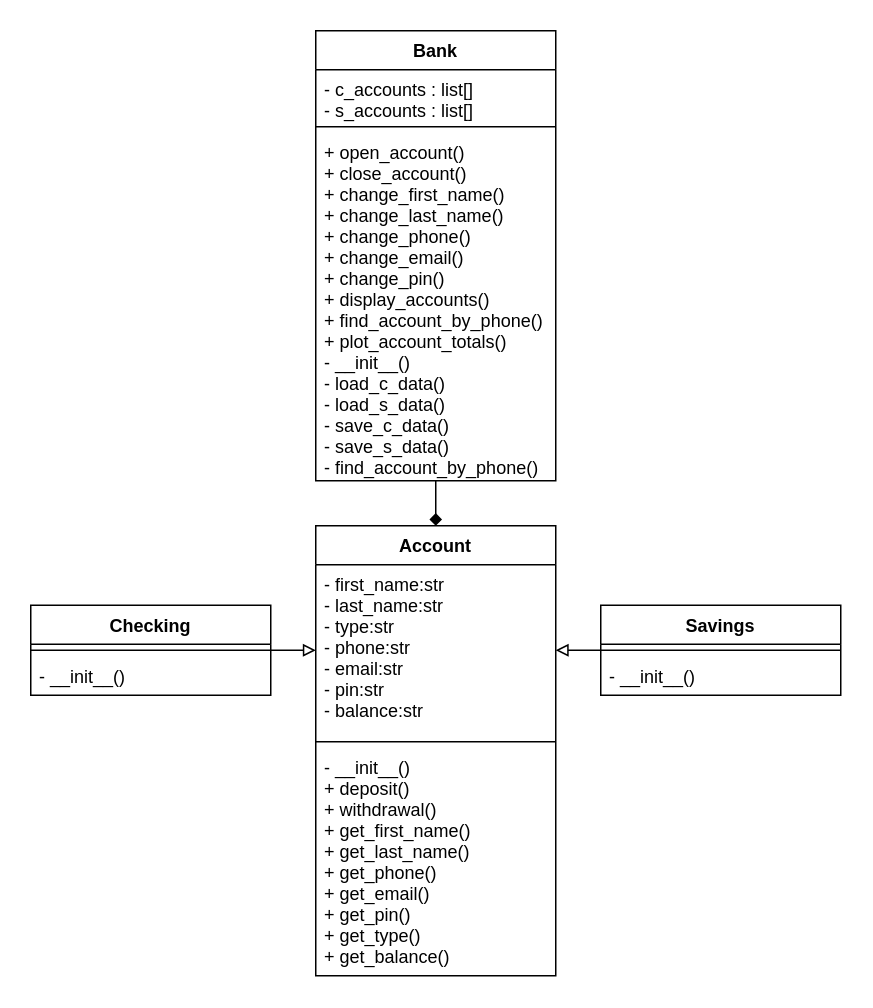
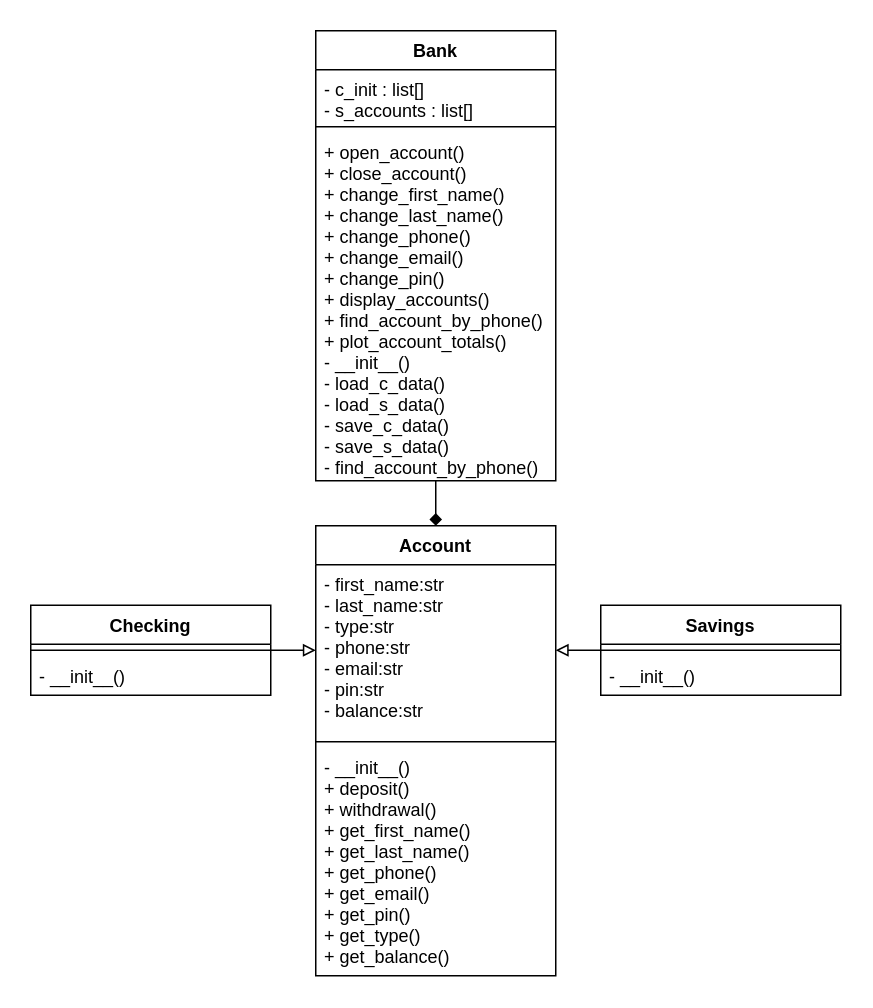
(416, 90) -> (391, 90)
